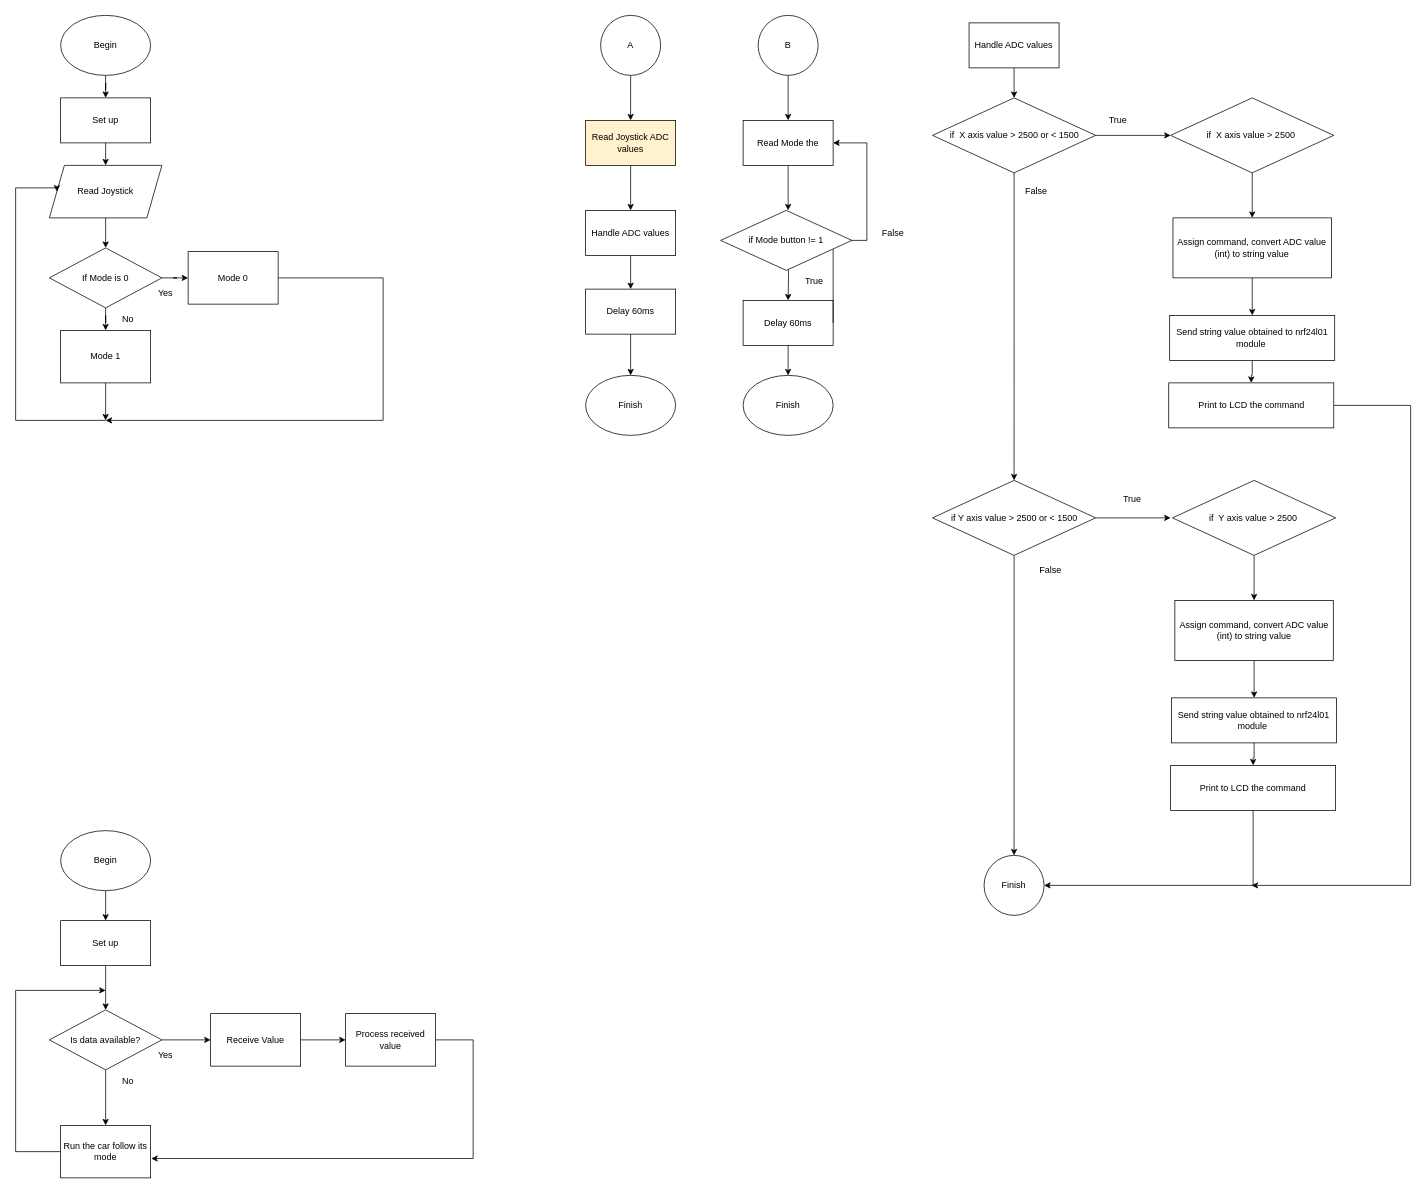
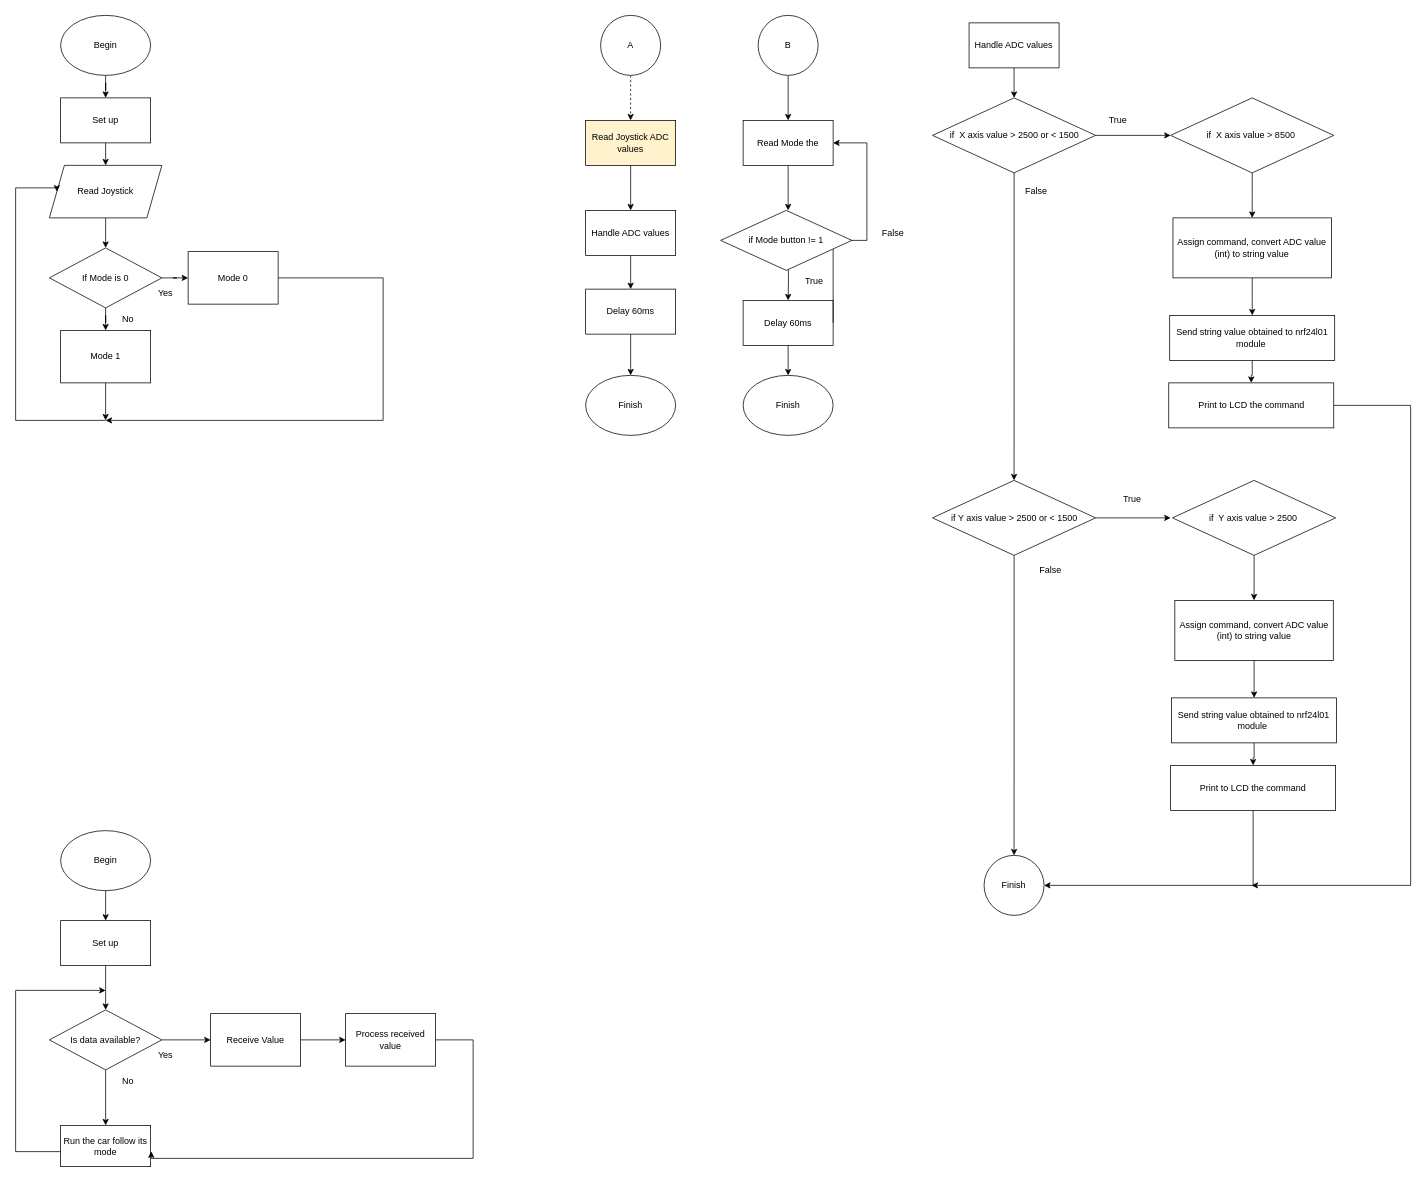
(630, 95) -> (630, 95)
(1252, 135) -> (1252, 135)
(105, 1152) -> (105, 1146)
